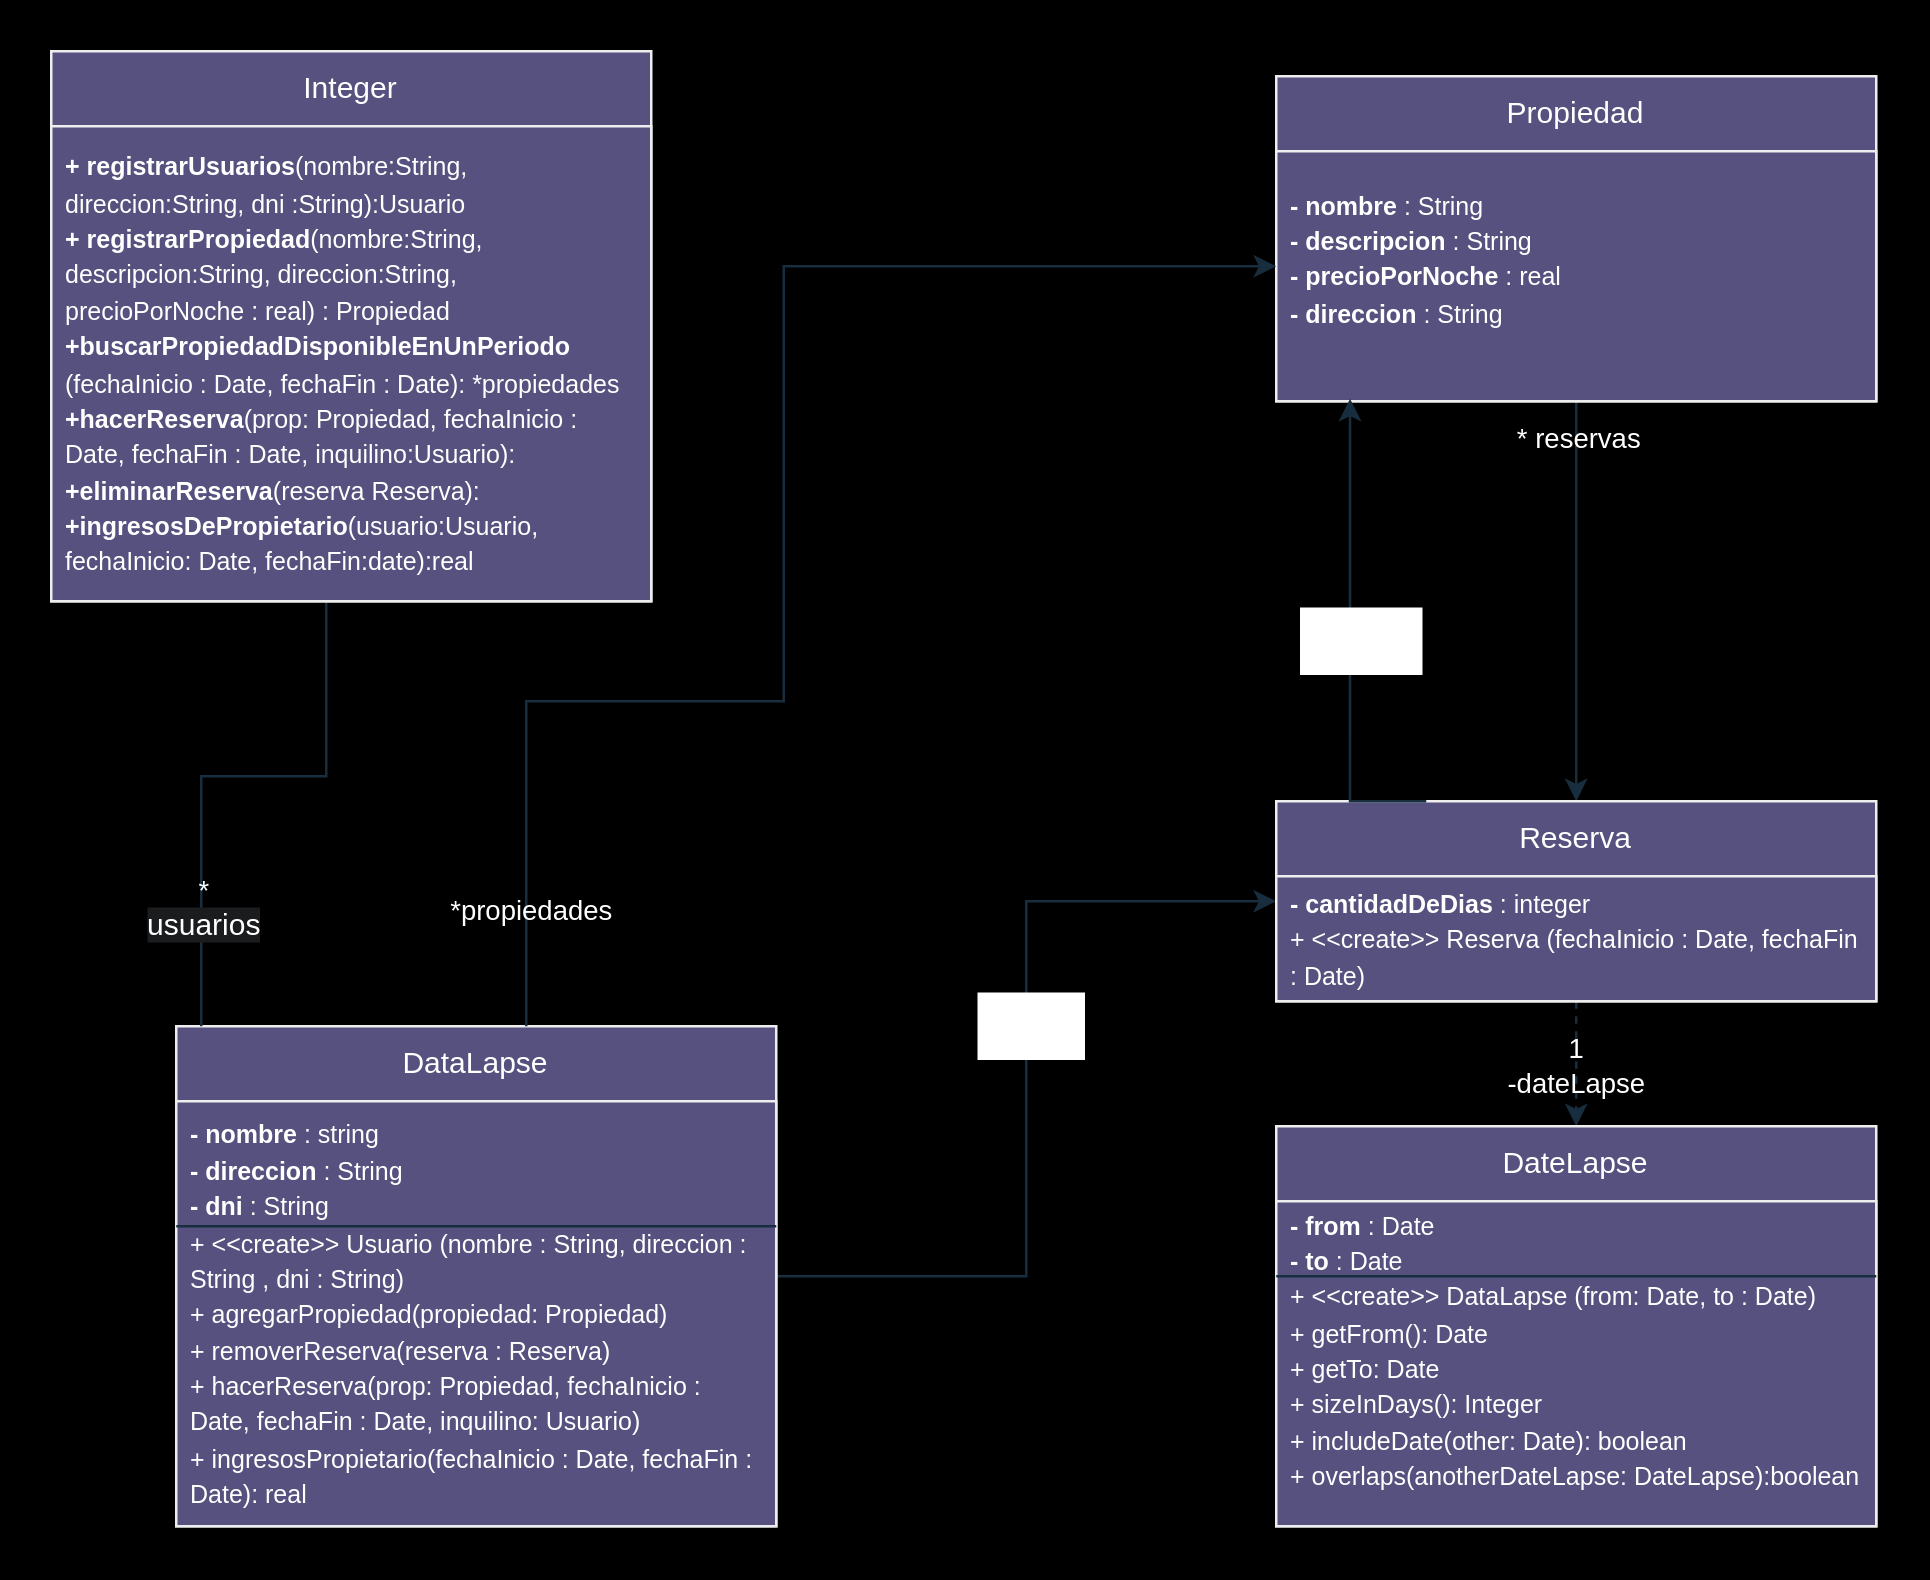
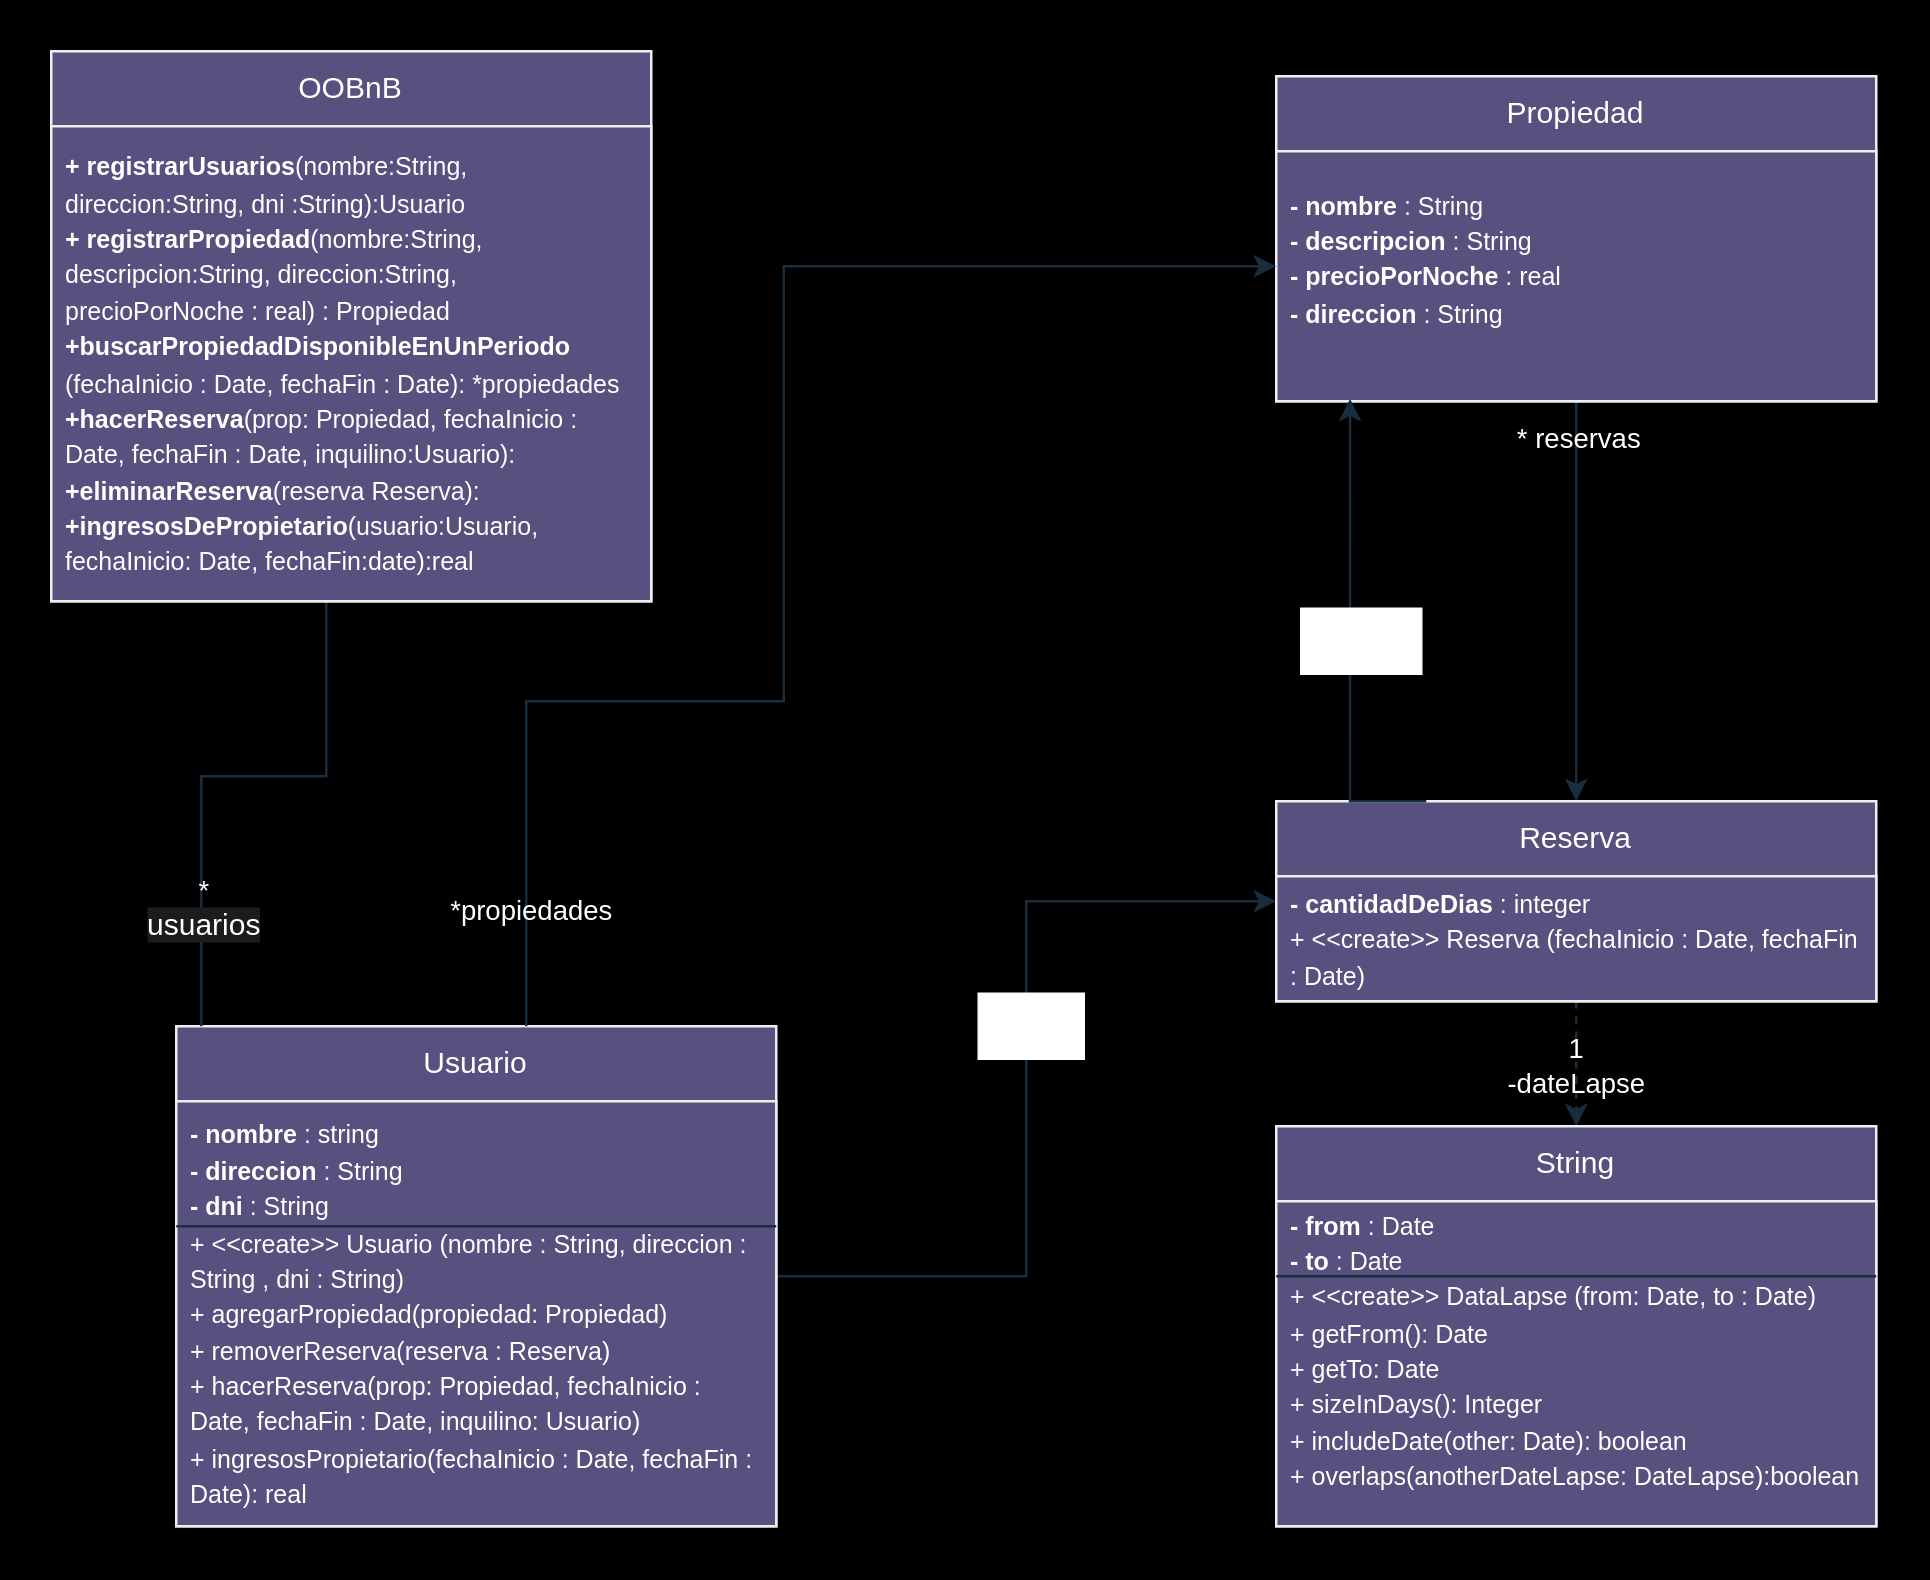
(351, 89) -> (351, 89)
(476, 1064) -> (476, 1064)
(1576, 1164) -> (1576, 1164)
